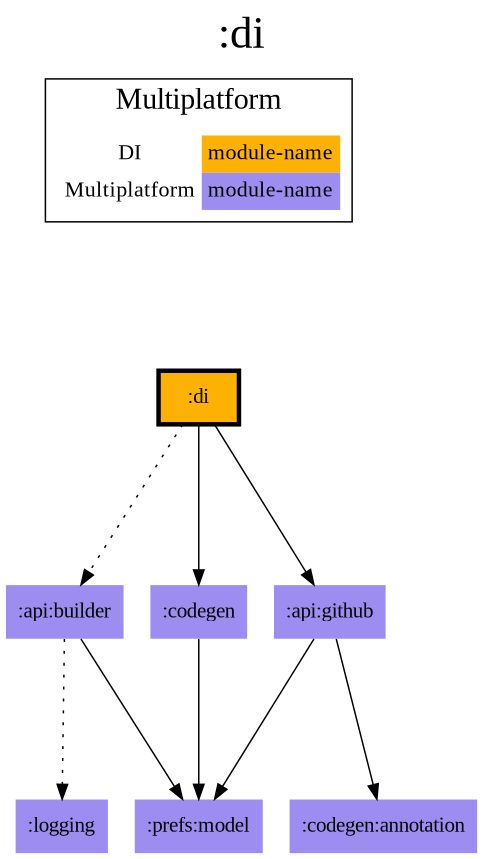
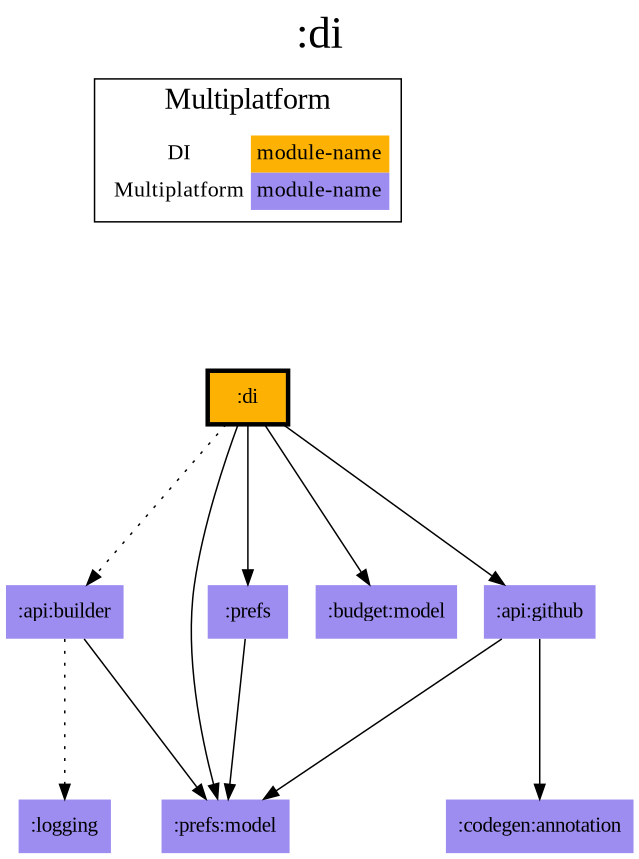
none -> (193, 602)
(199, 612) -> (248, 612)
none -> (386, 612)
